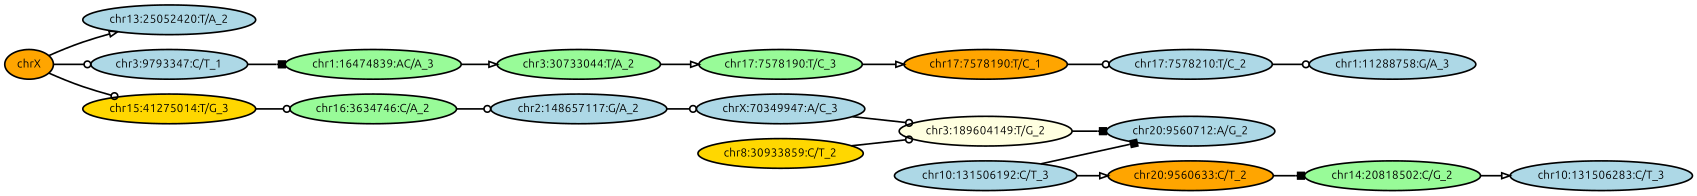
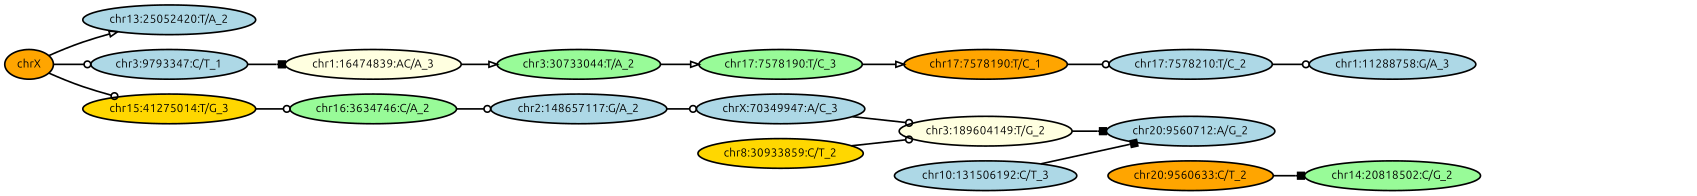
(373, 64) -> (373, 64)
(1088, 176) -> none
(1601, 176) -> none
